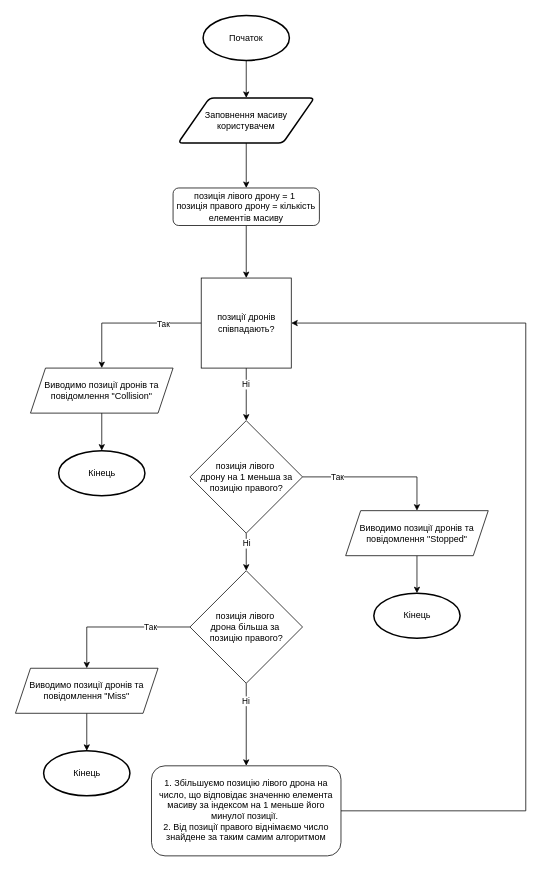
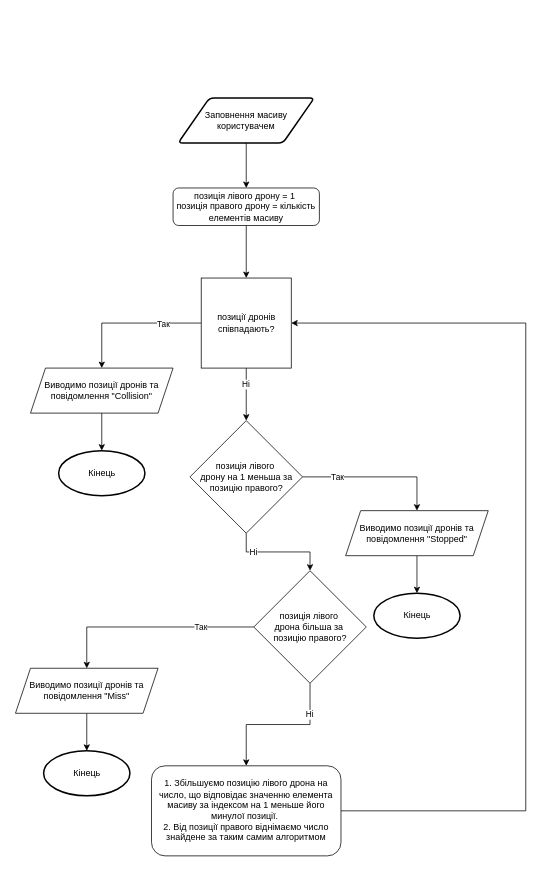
(246, 38) -> none
(246, 77) -> none
(246, 627) -> (310, 627)
